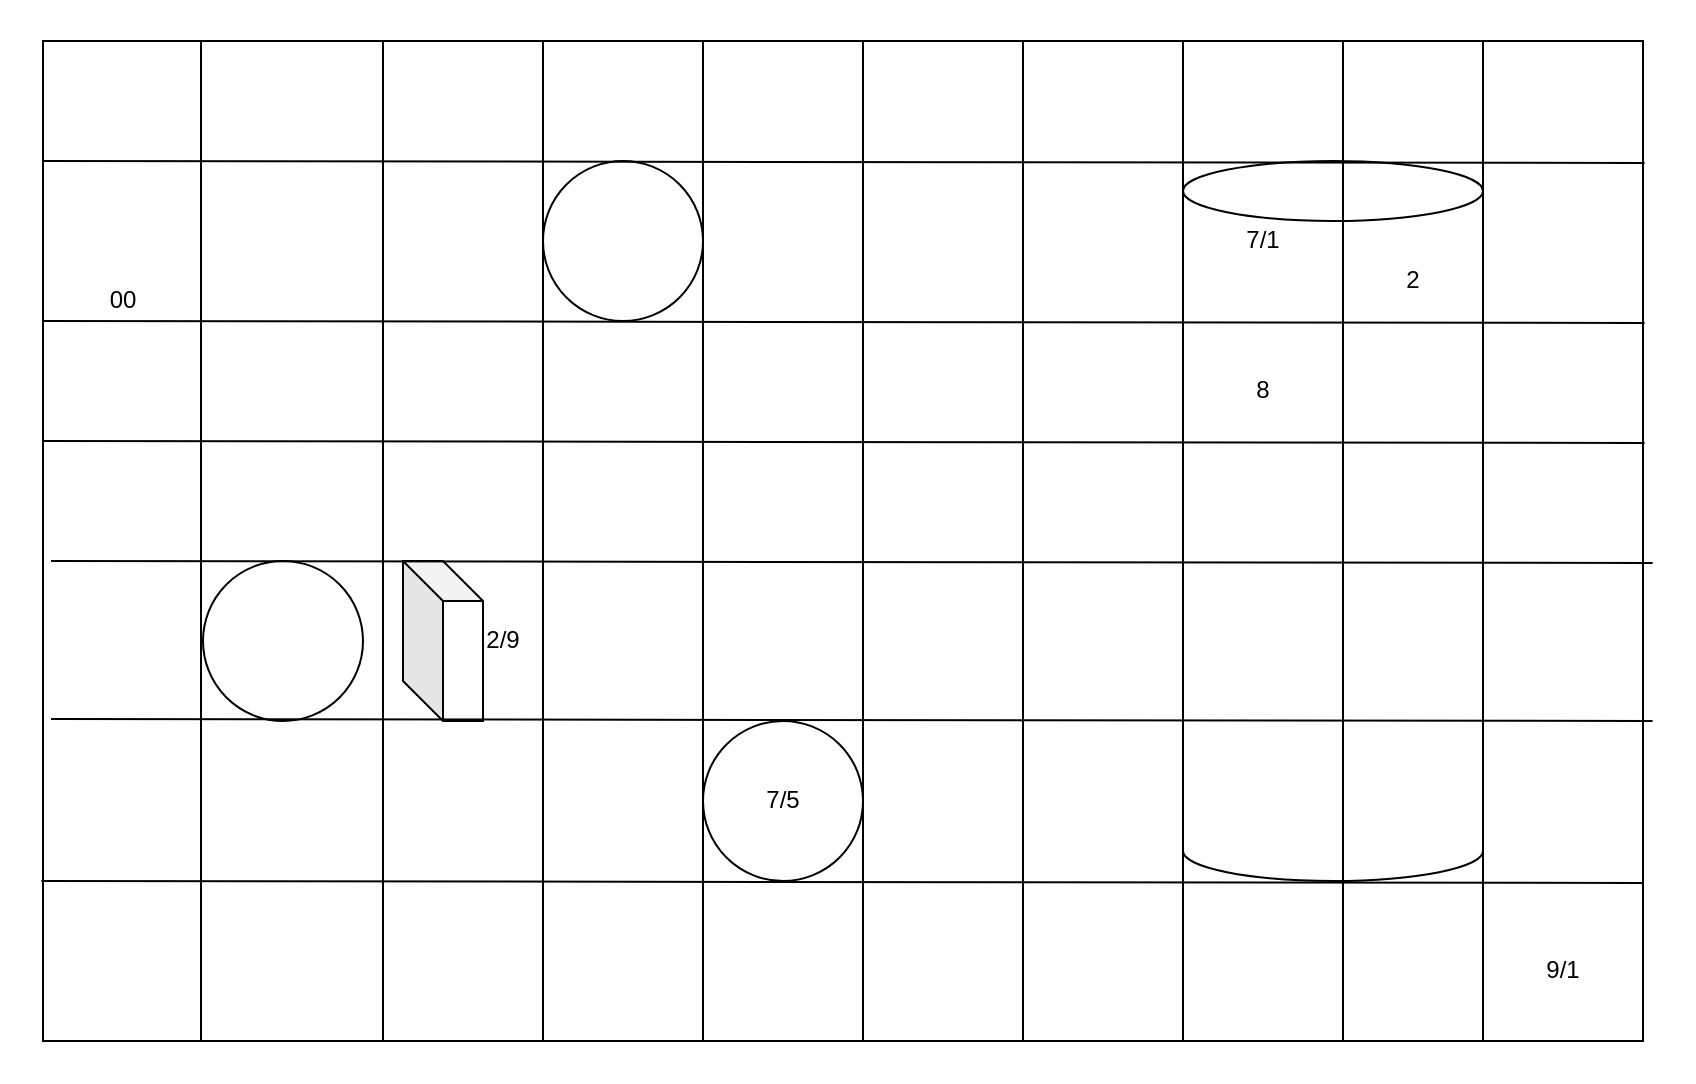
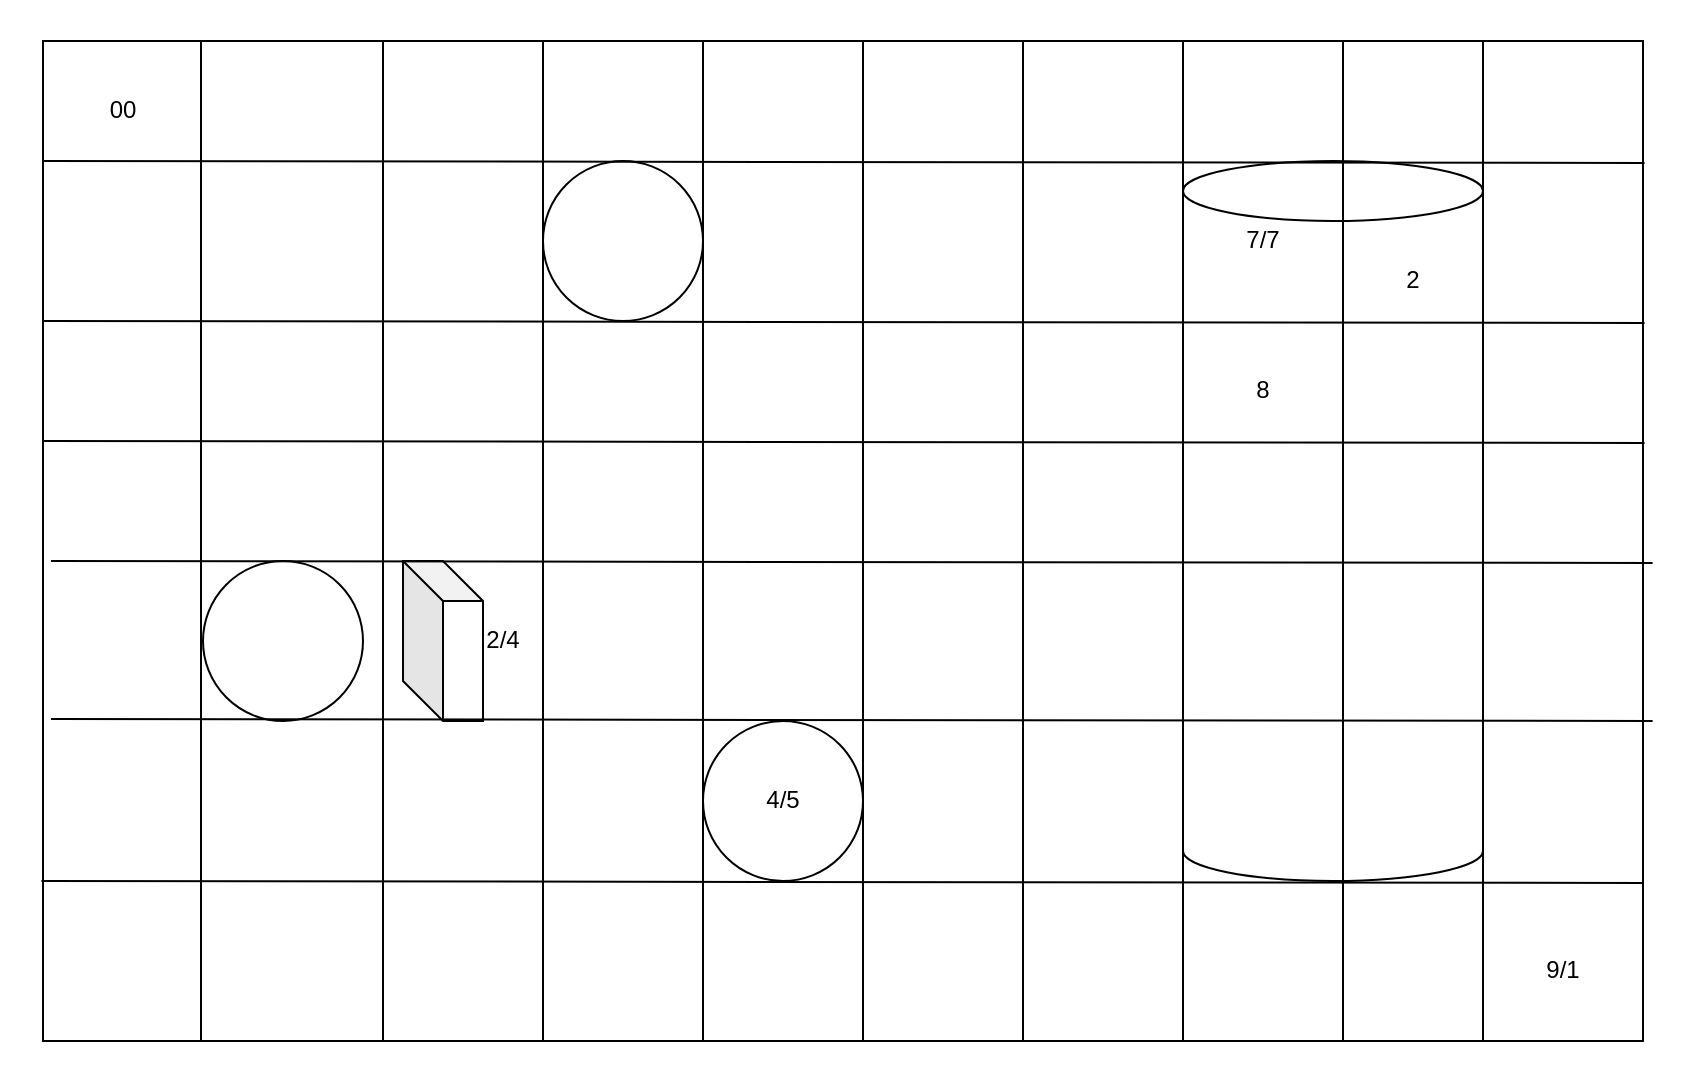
(1264, 241) -> (1264, 241)
(123, 301) -> (123, 111)
(504, 641) -> (504, 641)
(784, 801) -> (784, 801)
